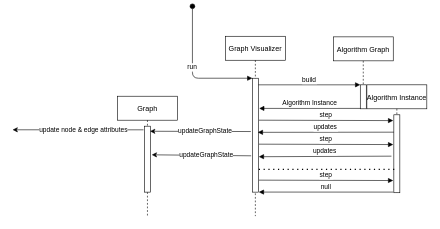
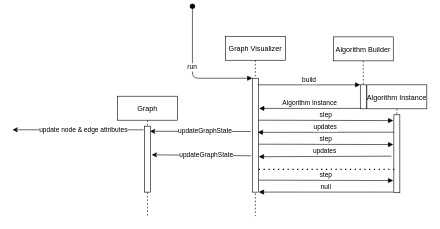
(363, 49) -> (363, 49)
